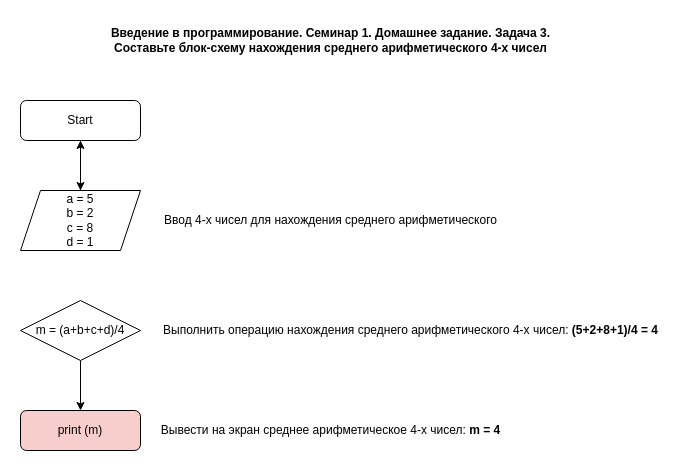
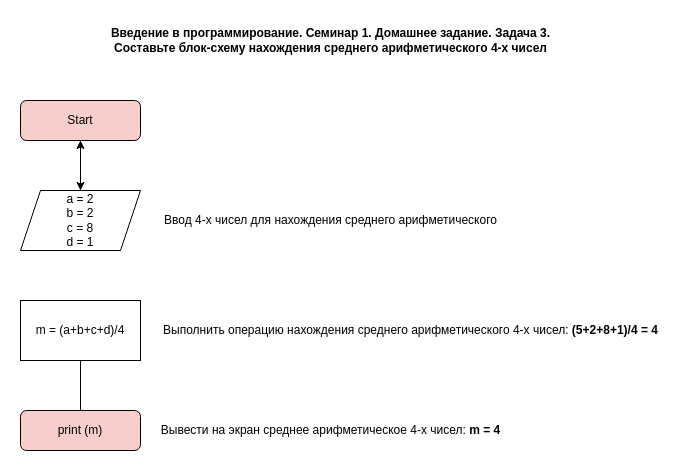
(81, 121) -> (81, 121)
(81, 221) -> (81, 221)
(81, 331) -> (81, 331)
(81, 402) -> (81, 405)
